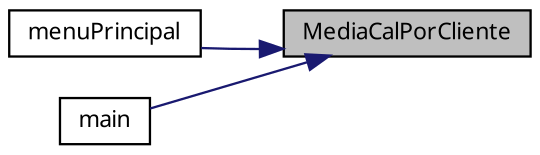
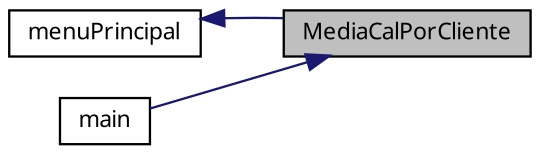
(230, 49) -> (254, 18)
